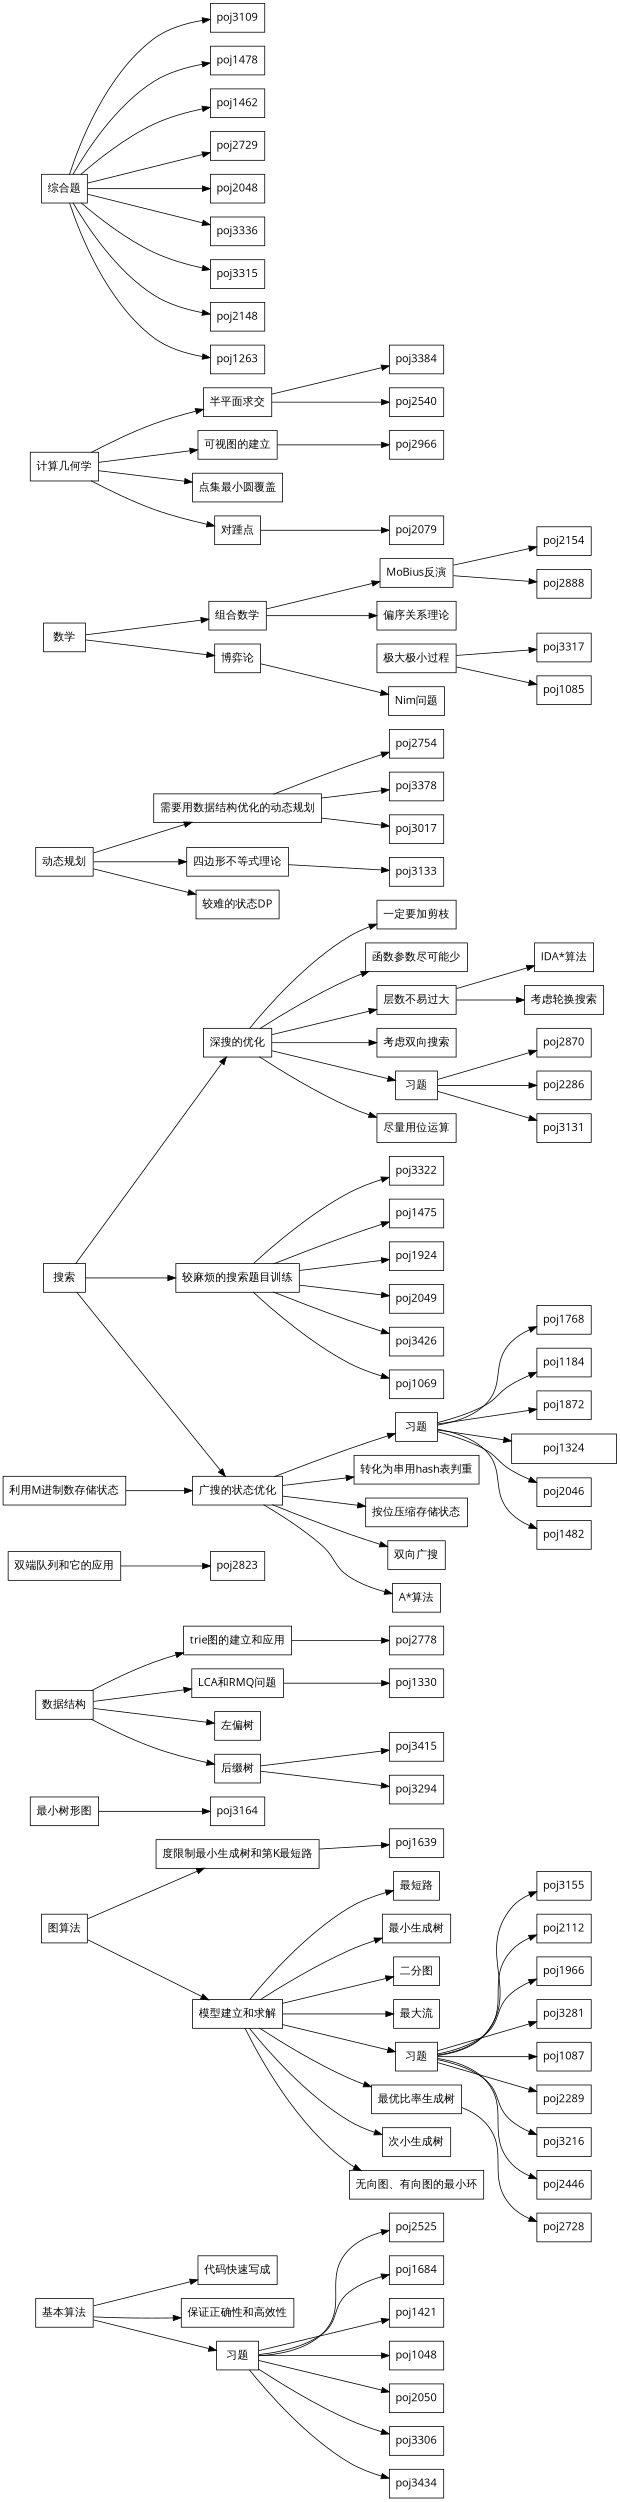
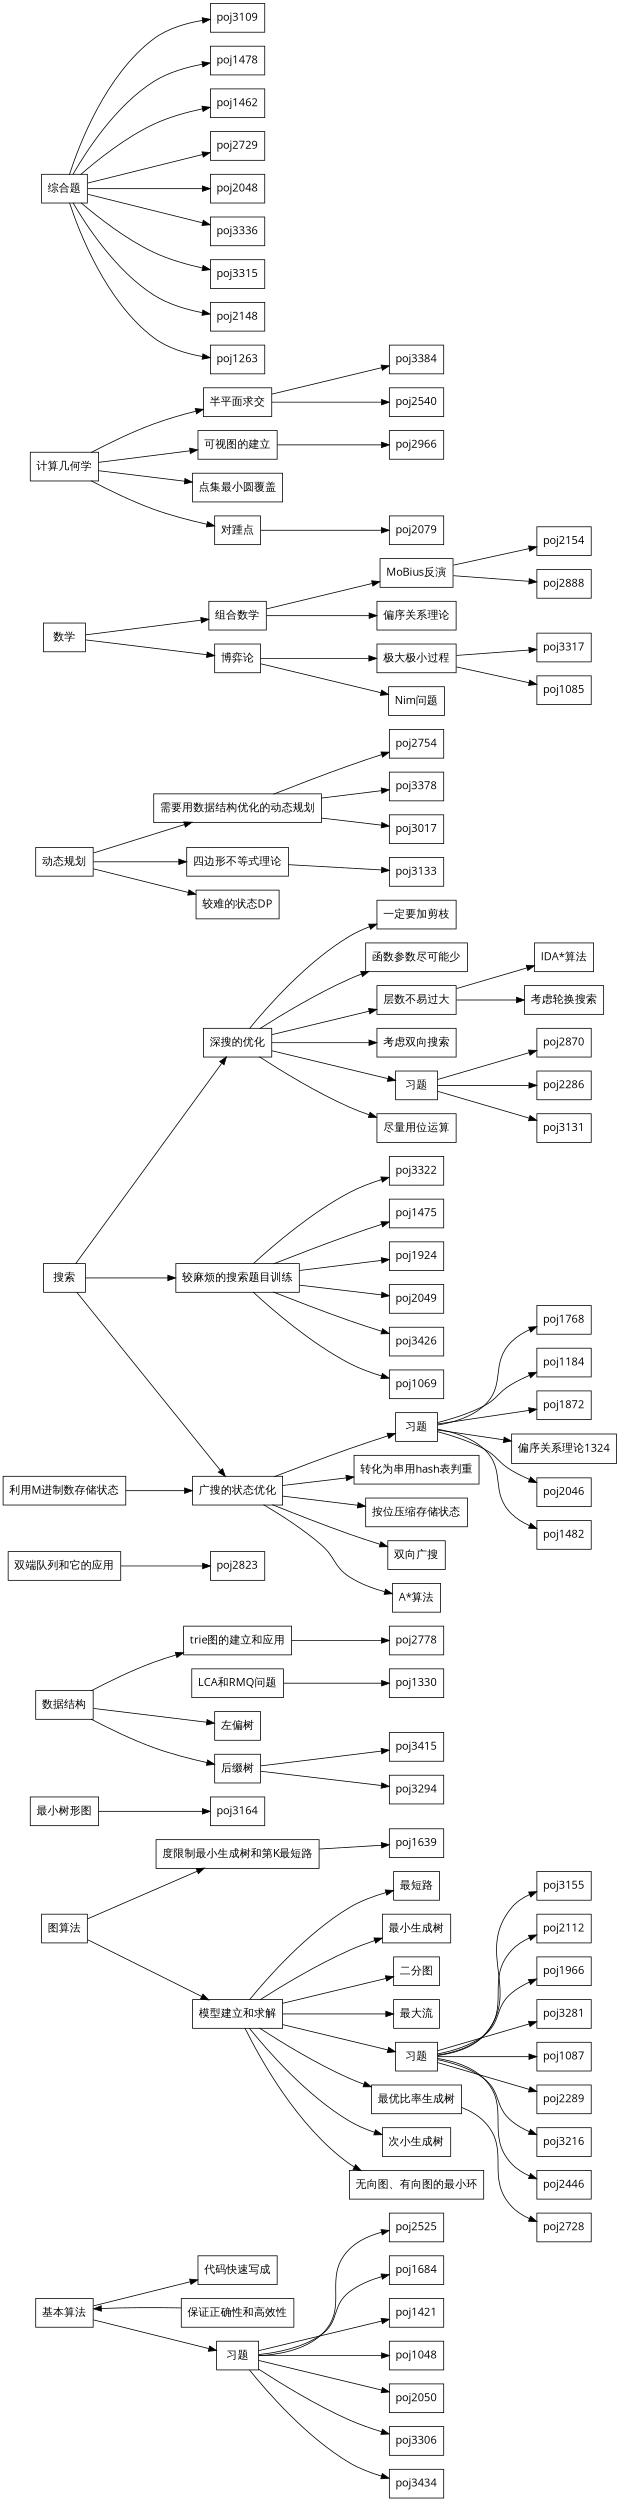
none -> (315, 658)
(564, 1449) -> (564, 1449)
(139, 1696) -> none
(133, 2318) -> (141, 2308)
